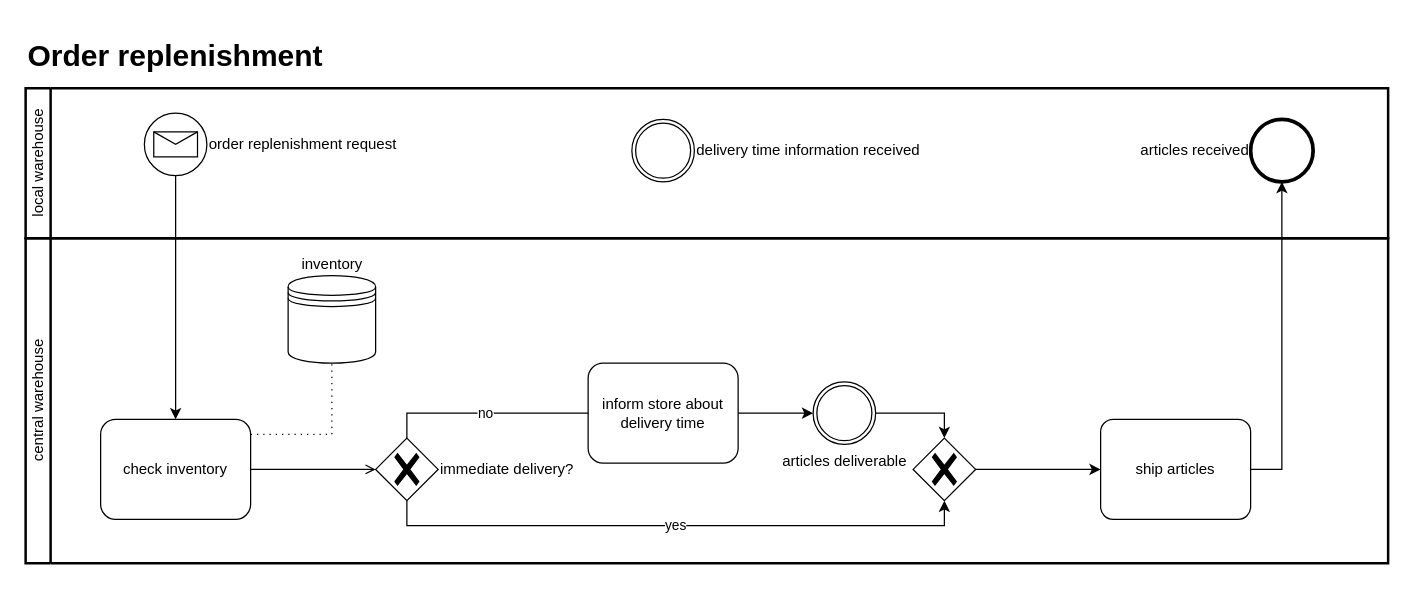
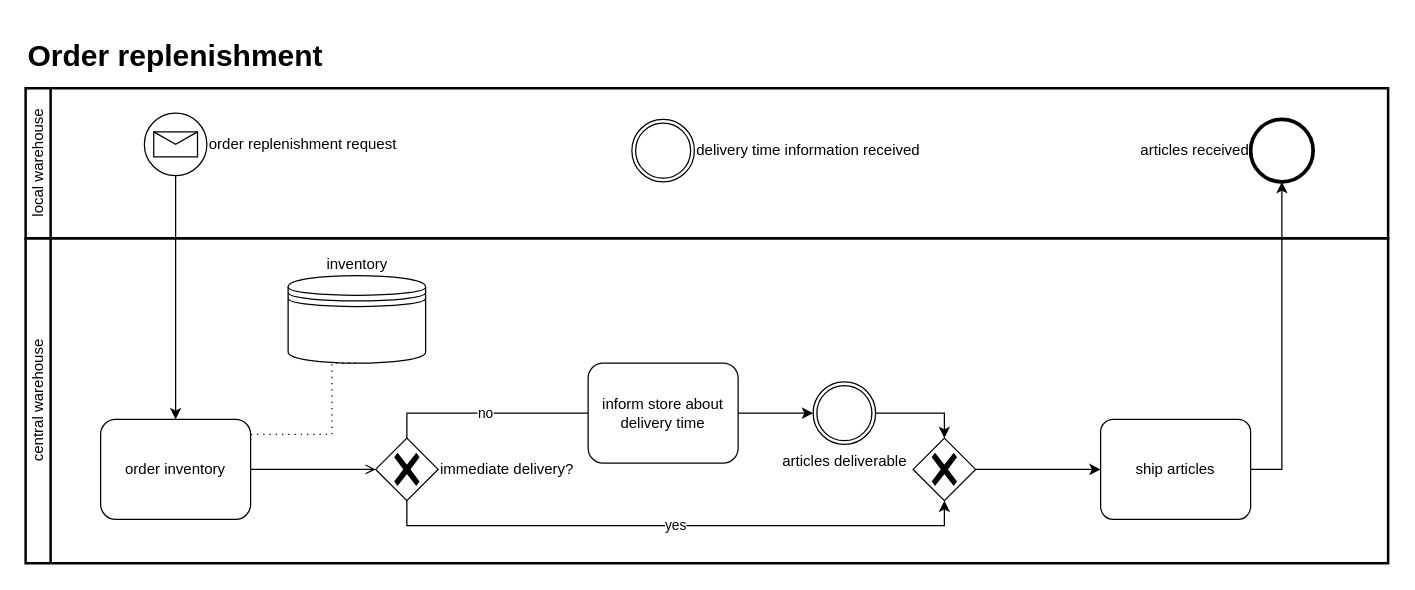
(332, 319) -> (357, 319)
(176, 469) -> (176, 469)
